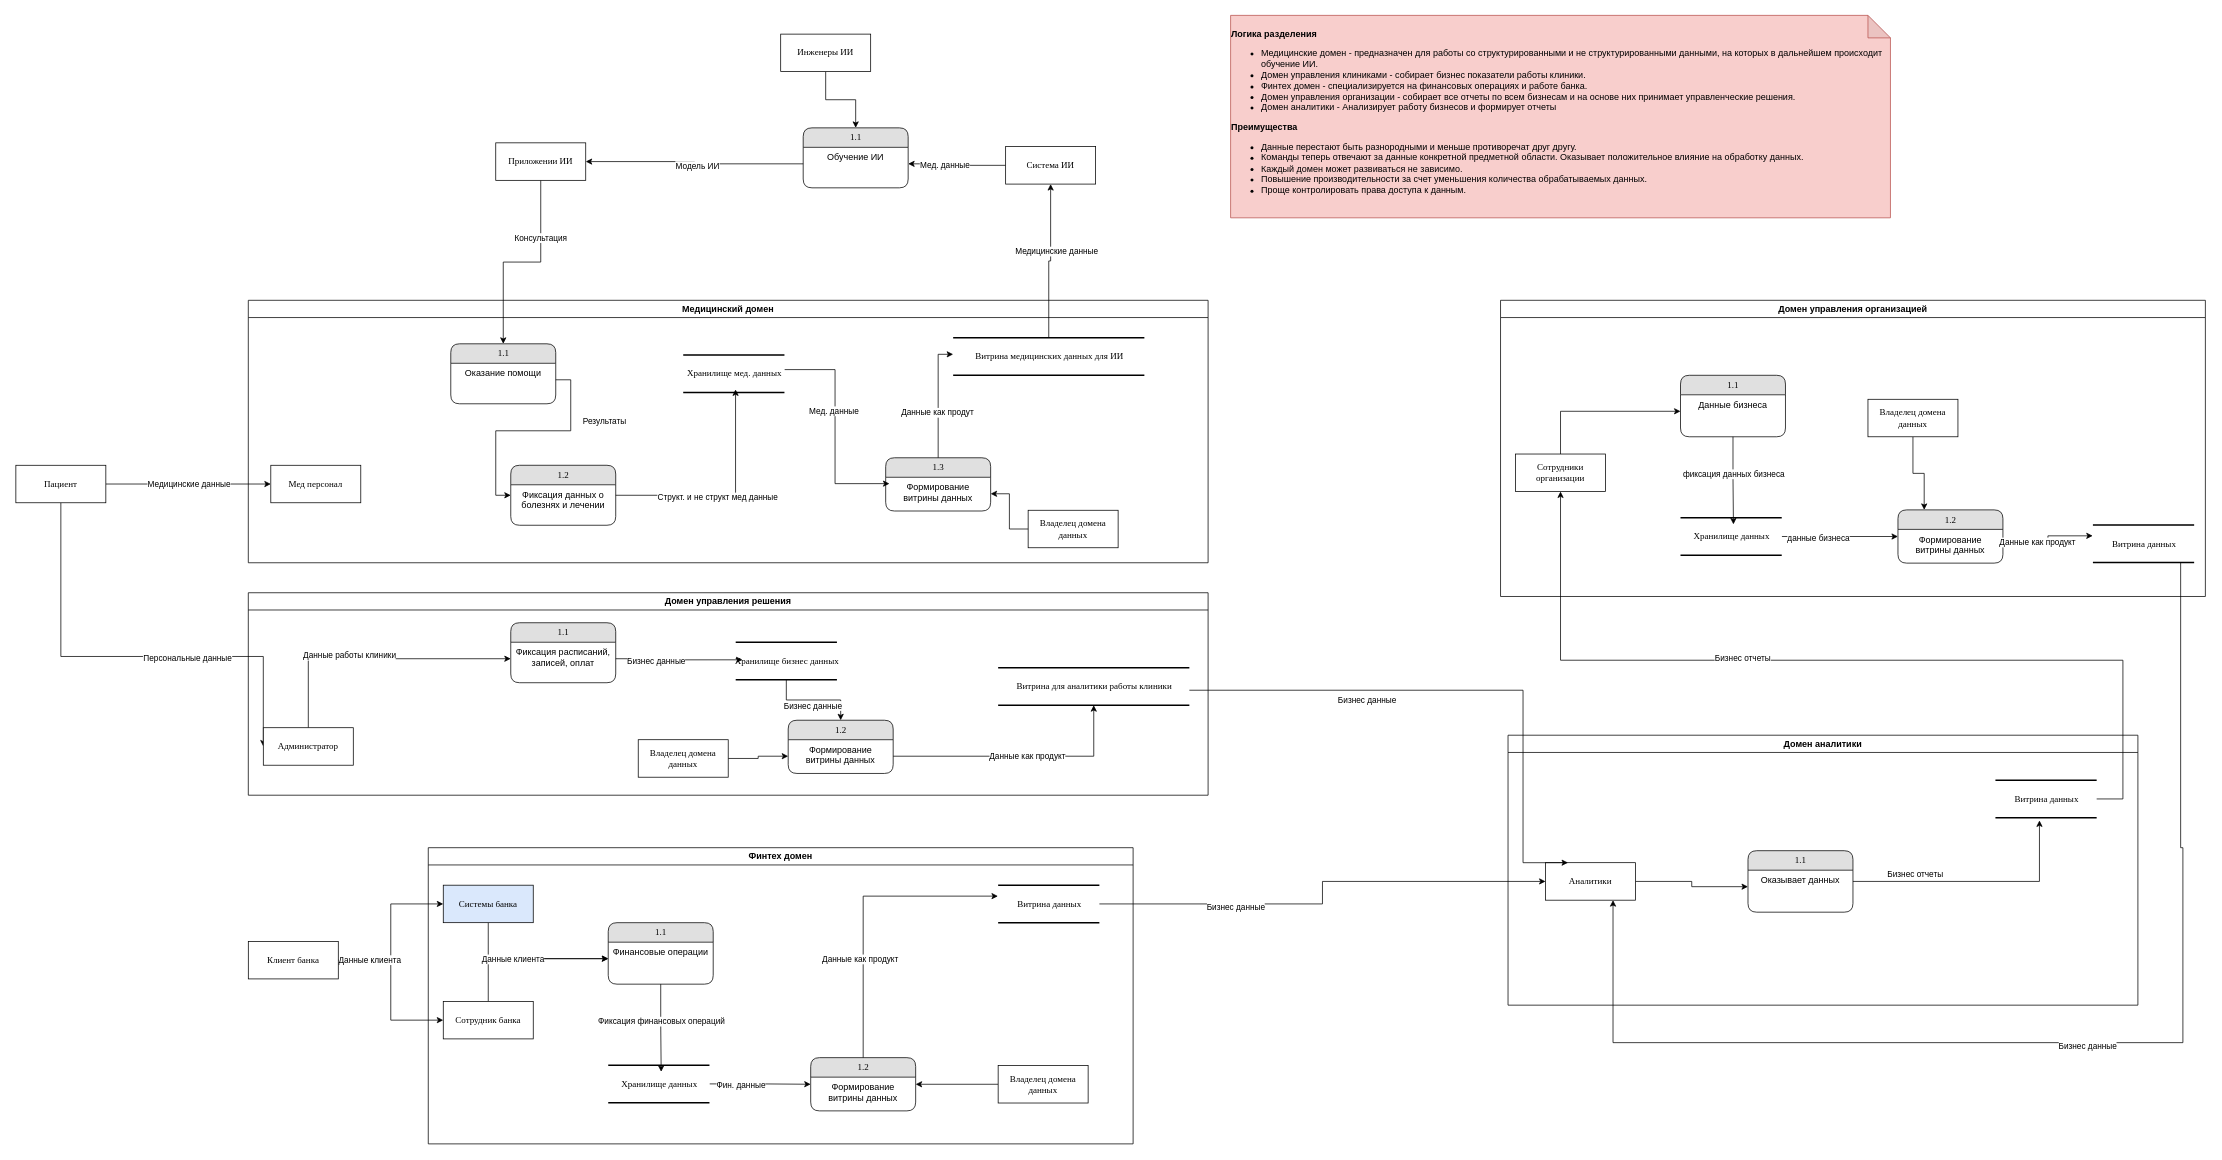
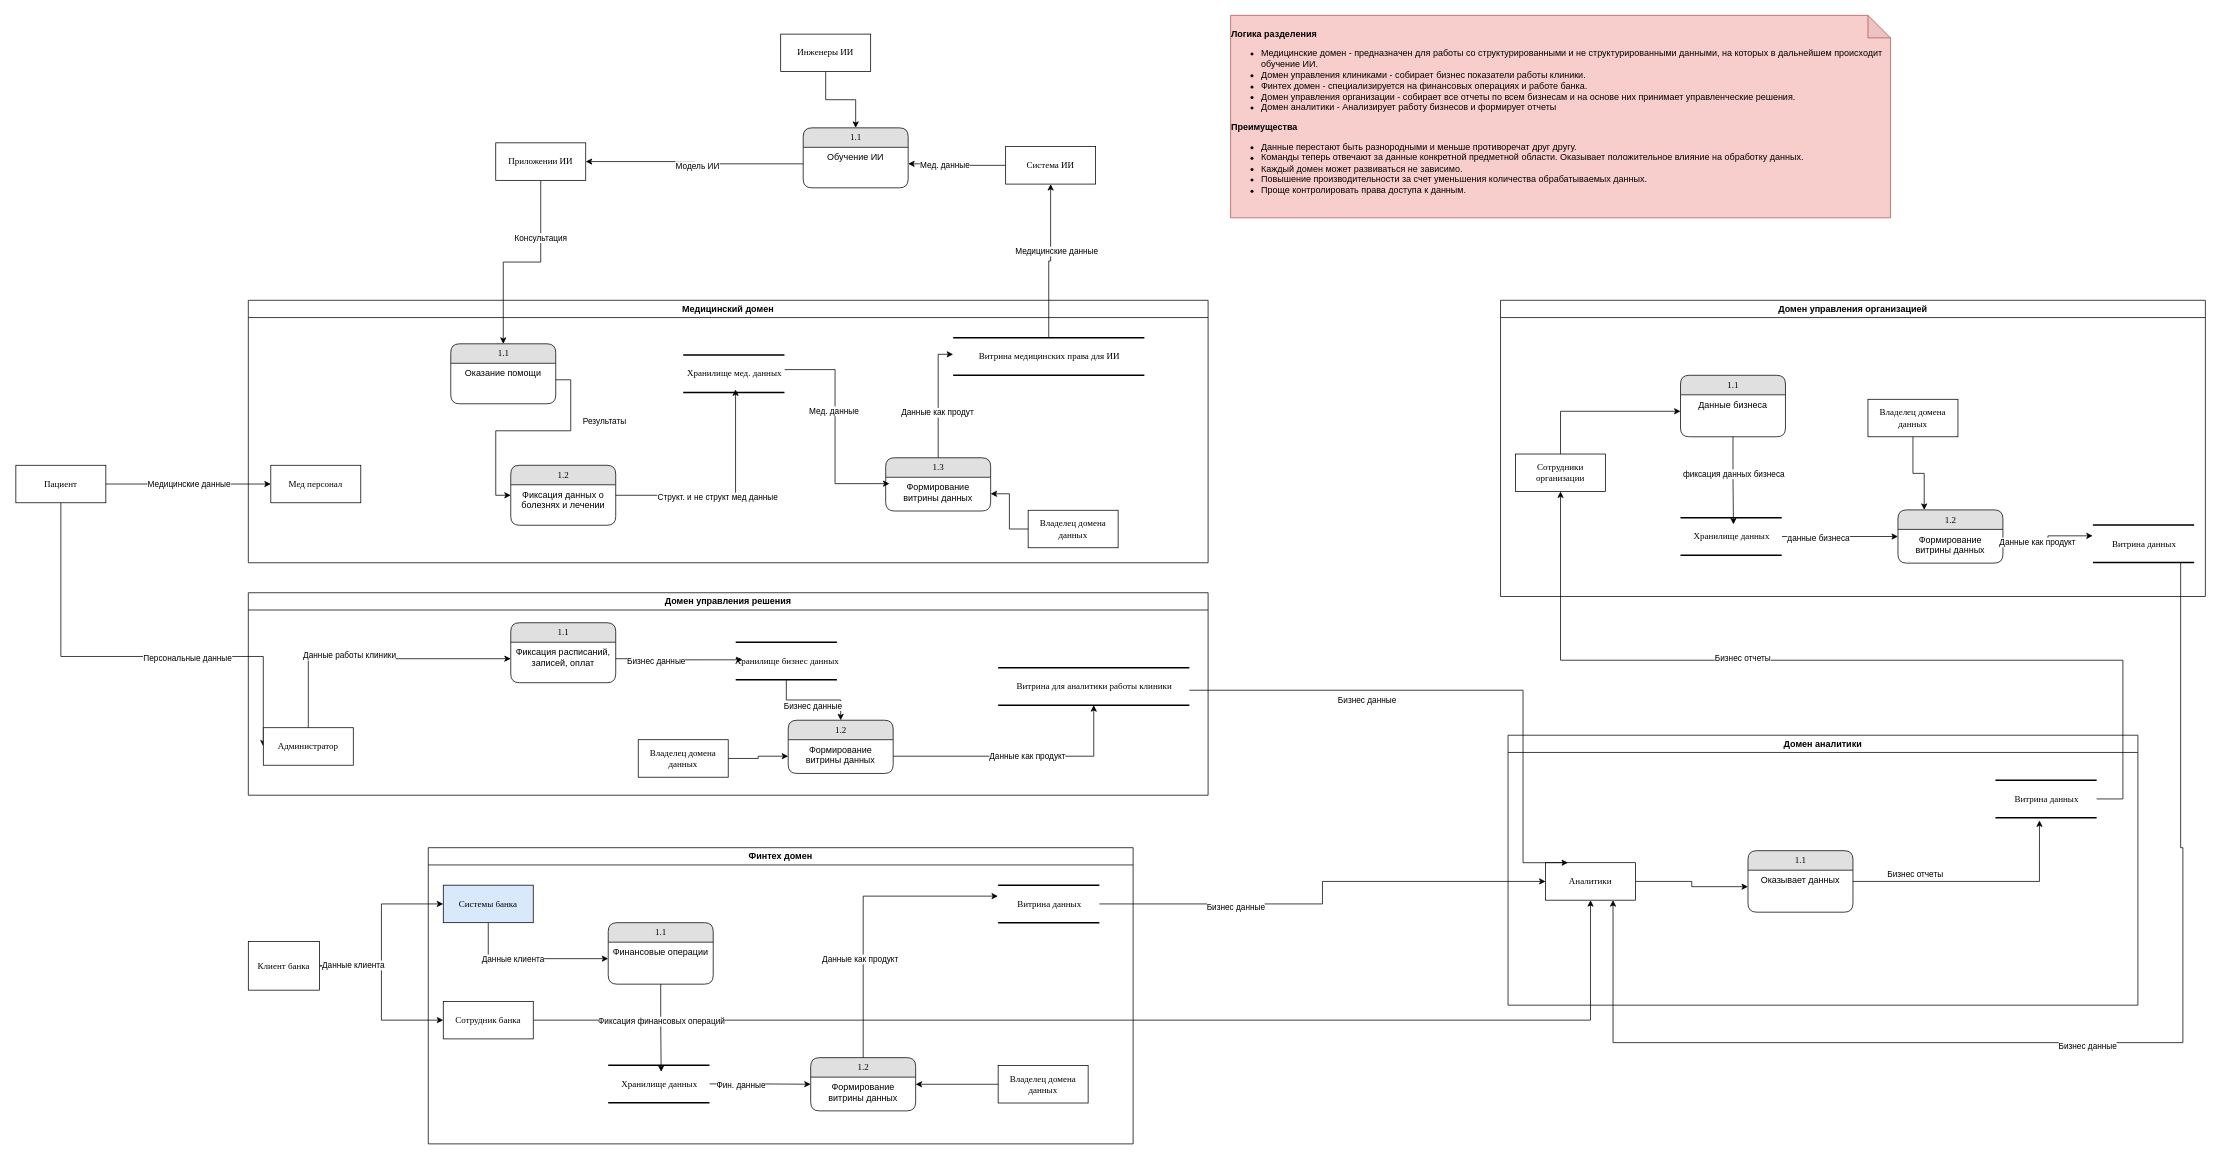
(1049, 357) -> (1049, 357)
(293, 960) -> (284, 966)
(488, 982) -> (1590, 964)
